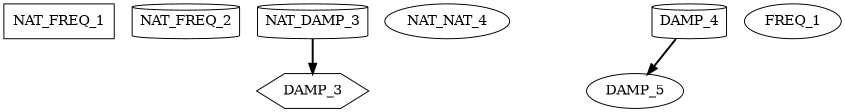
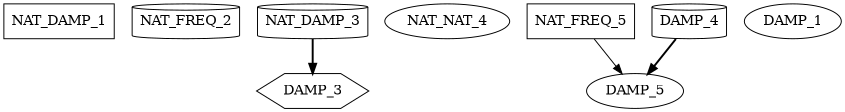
(59, 21) -> (59, 21)
none -> (581, 21)
(793, 21) -> (793, 21)
